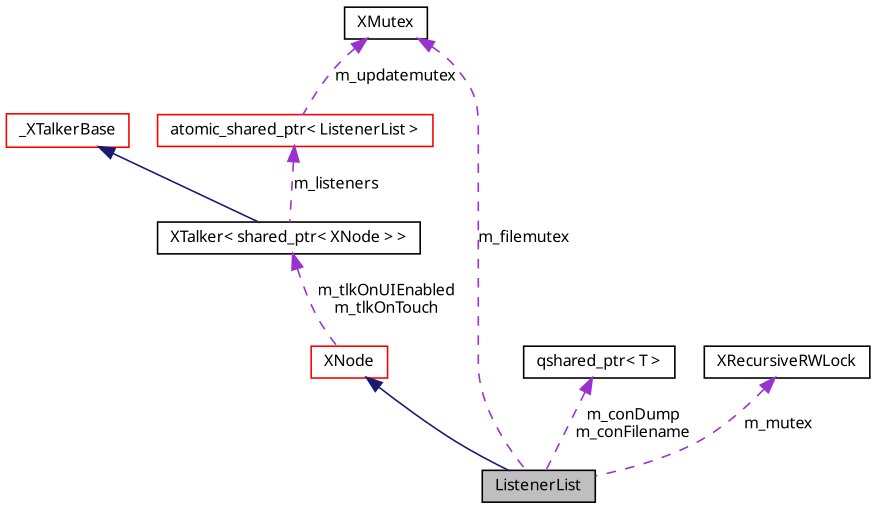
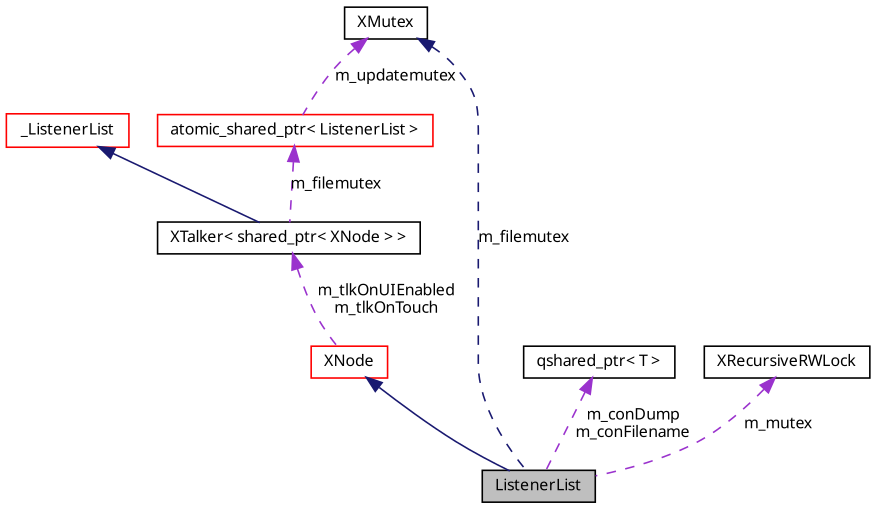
(68, 131) -> (68, 131)
(337, 185) -> (337, 185)
(478, 257) -> (478, 257)
